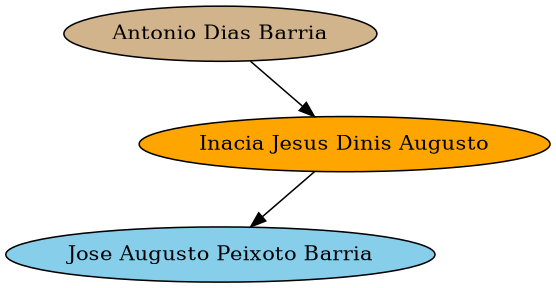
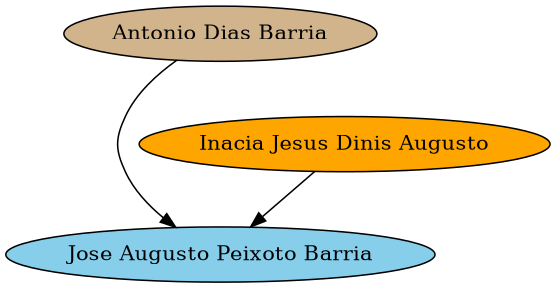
(276, 84) -> (119, 136)
